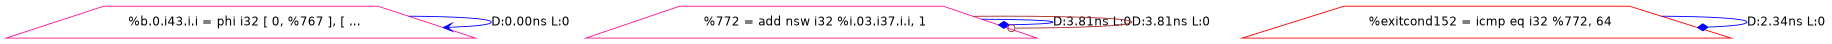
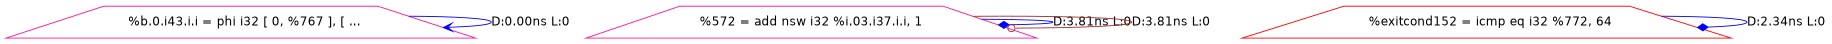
(811, 22) -> (811, 22)
